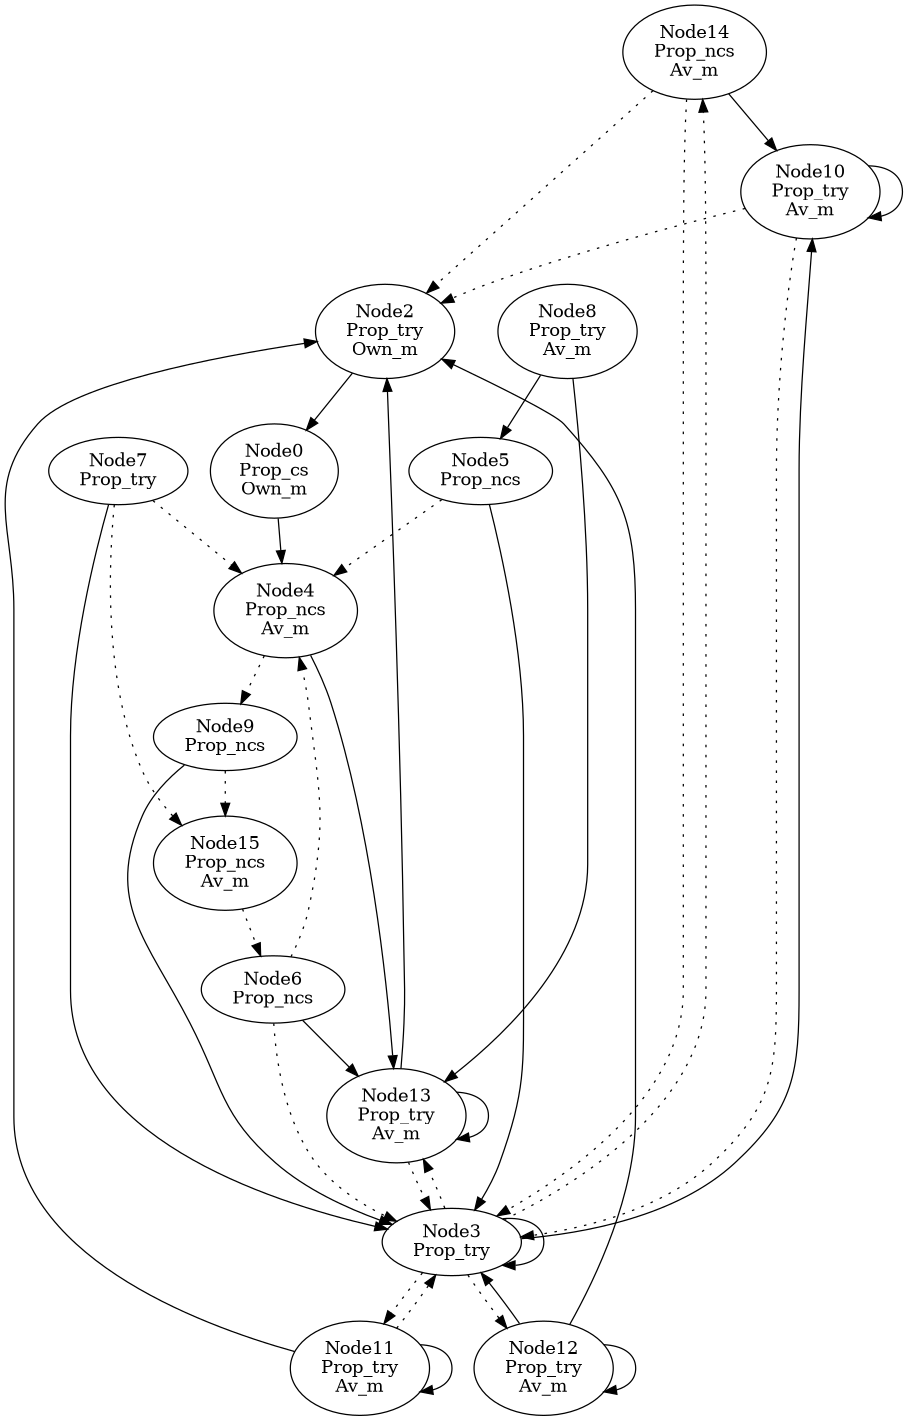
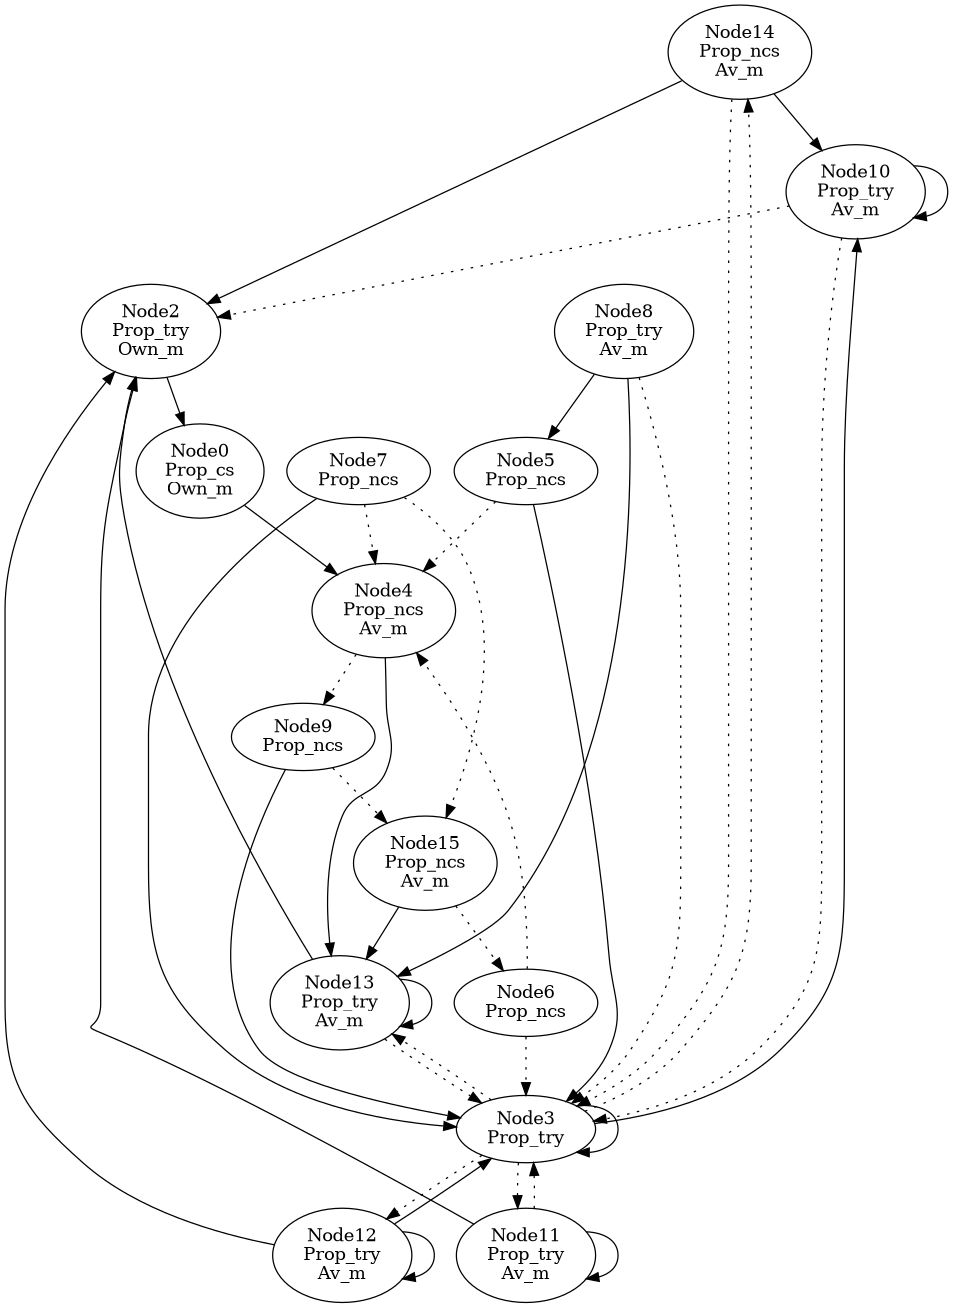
(545, 187) -> (450, 189)
(118, 471) -> (359, 471)
none -> (681, 750)
(326, 1044) -> (386, 928)
